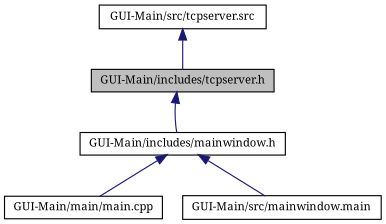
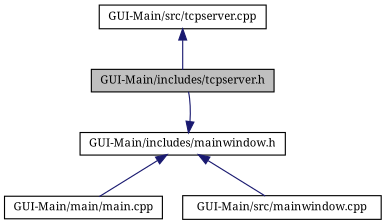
(183, 17) -> (183, 17)
(175, 118) -> (190, 107)
(282, 208) -> (282, 208)
